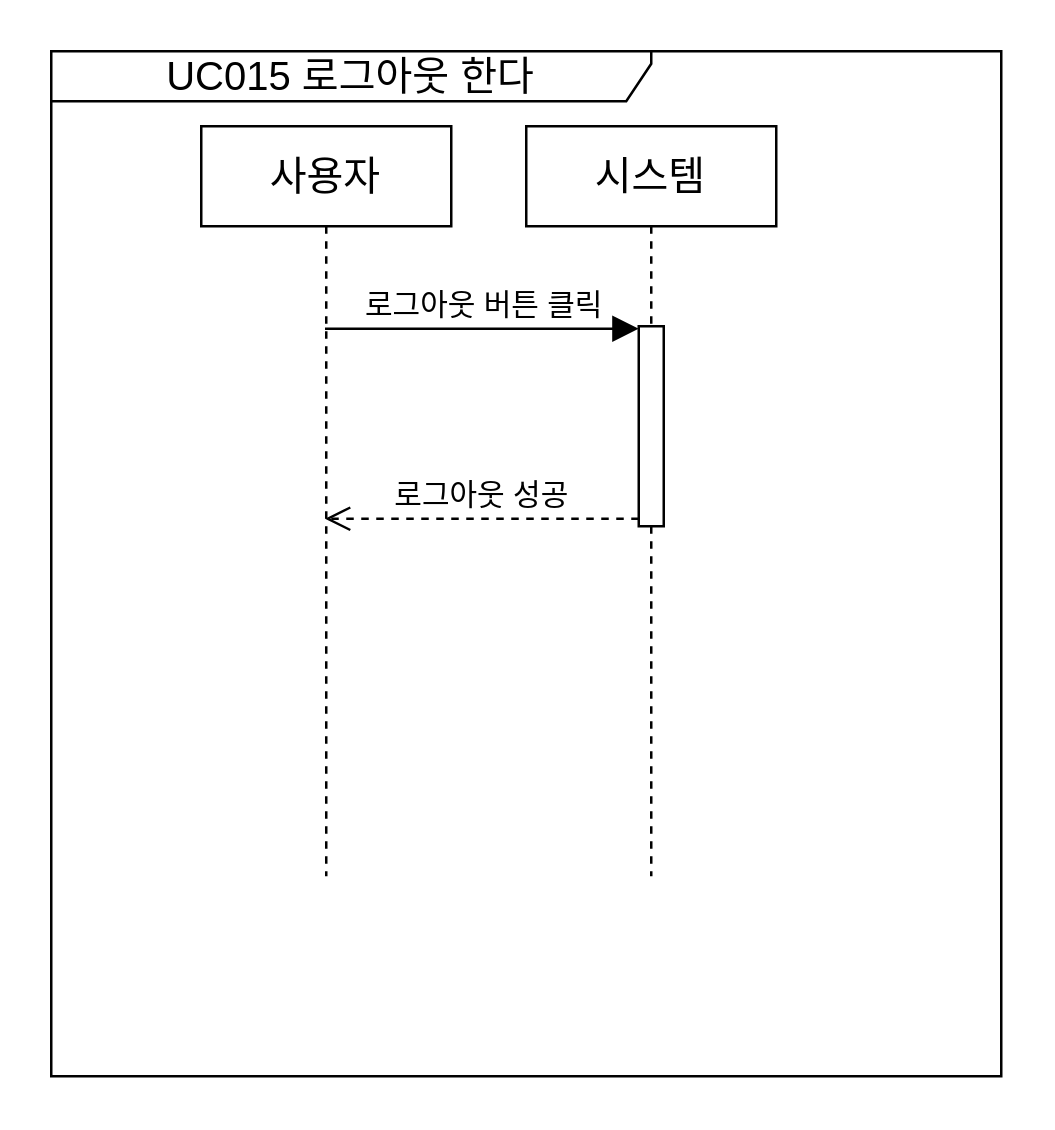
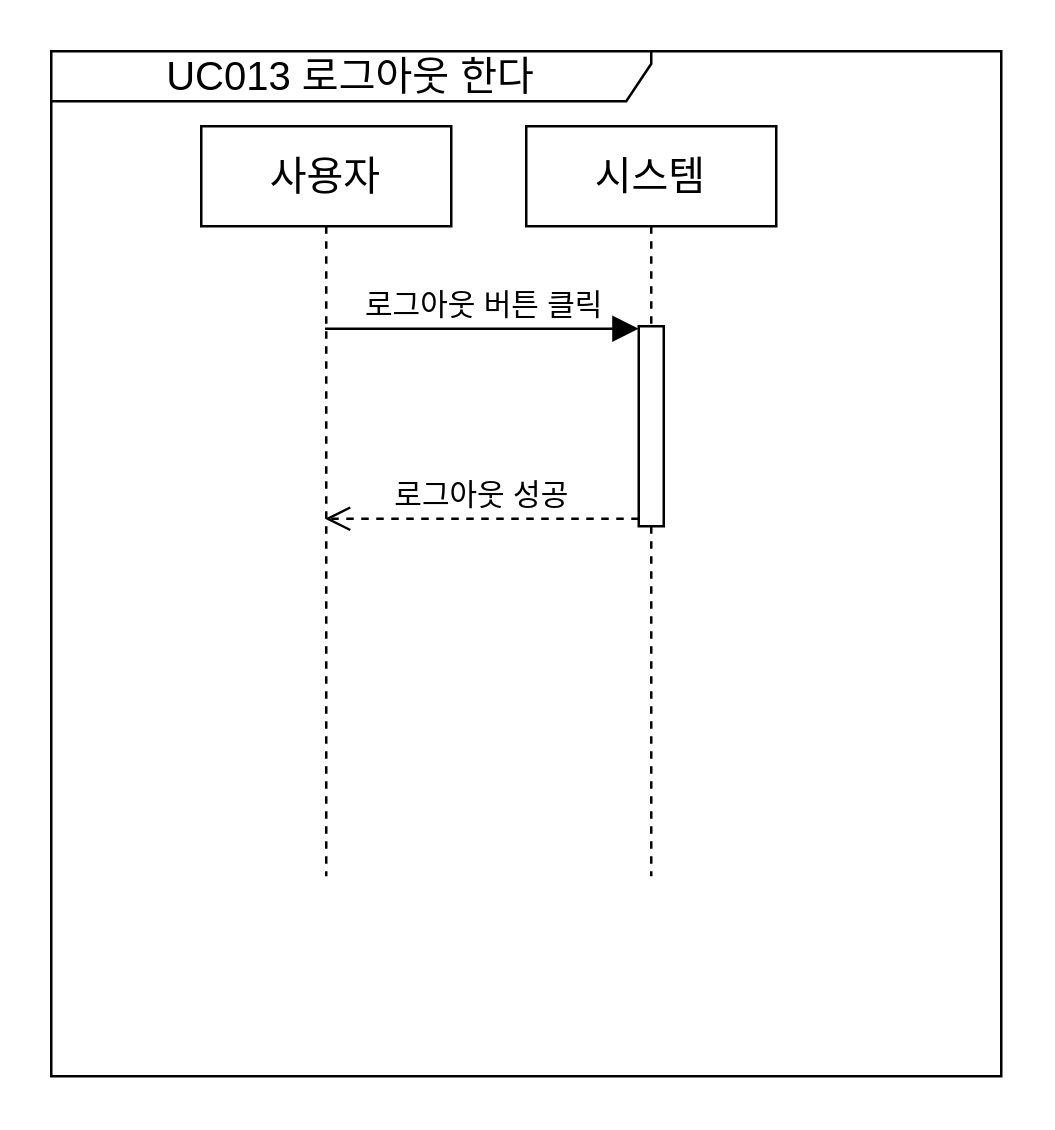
(351, 76) -> (351, 76)
